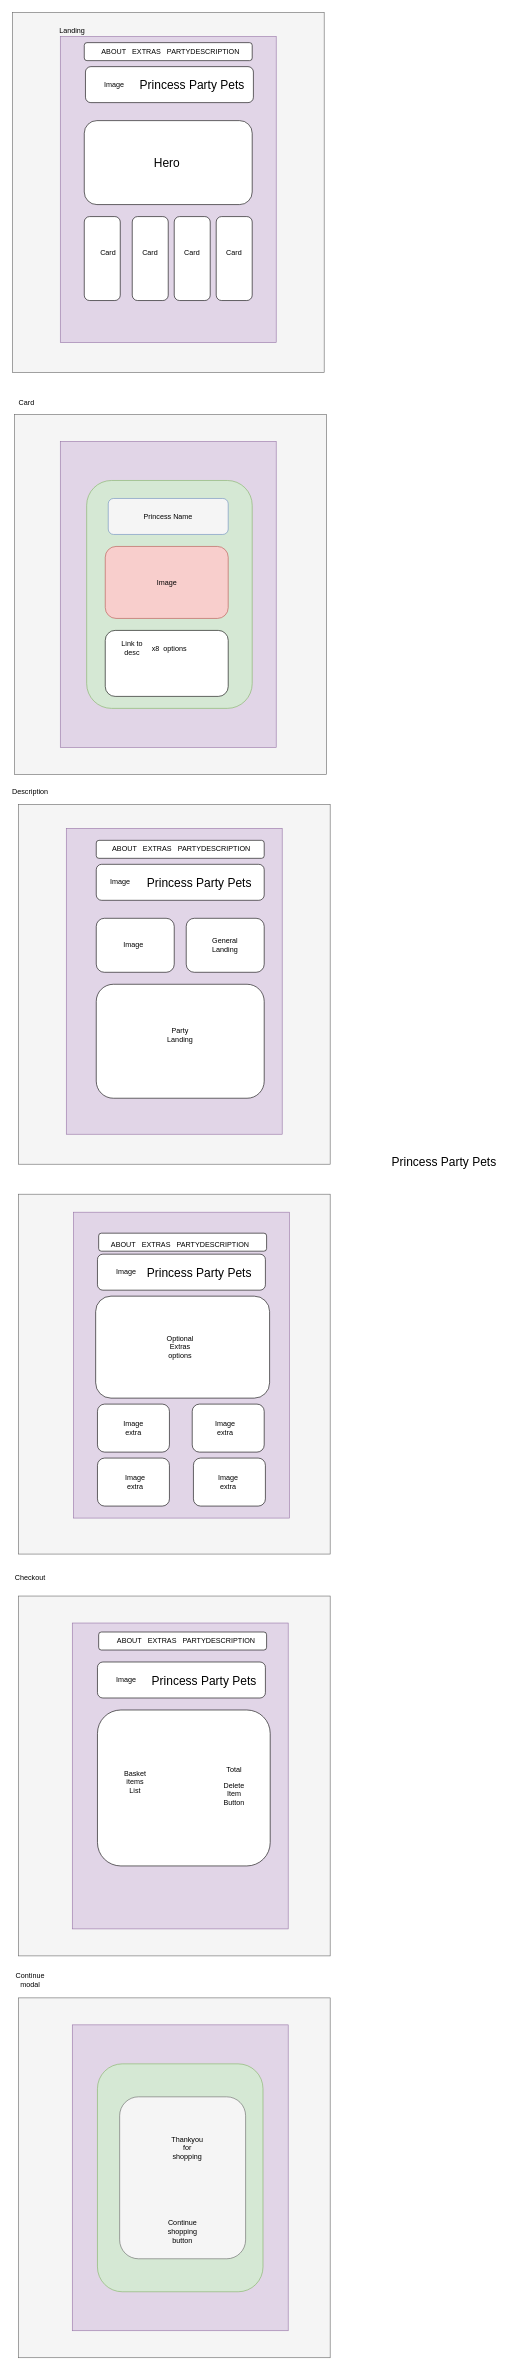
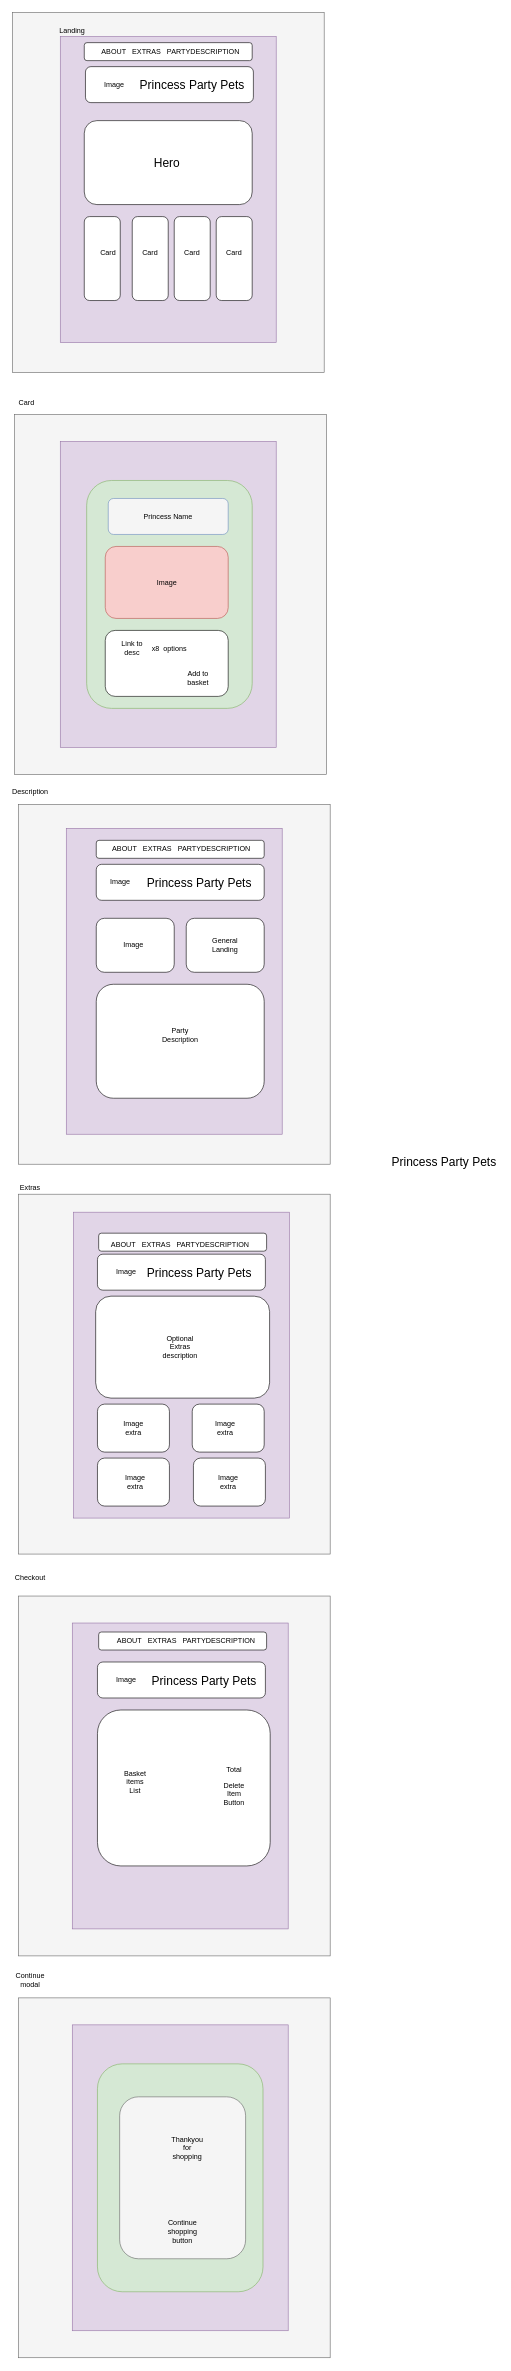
none -> (198, 678)
(180, 1035) -> (180, 1035)
none -> (30, 1188)
(180, 1347) -> (180, 1347)
